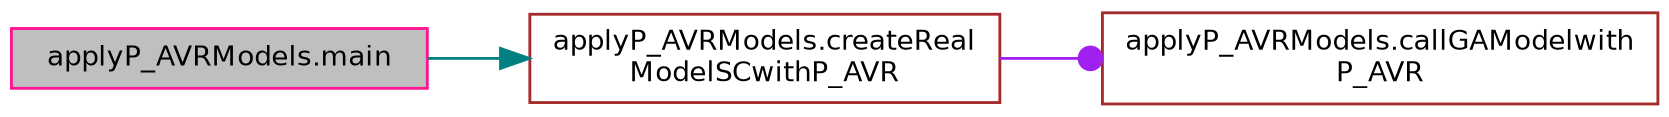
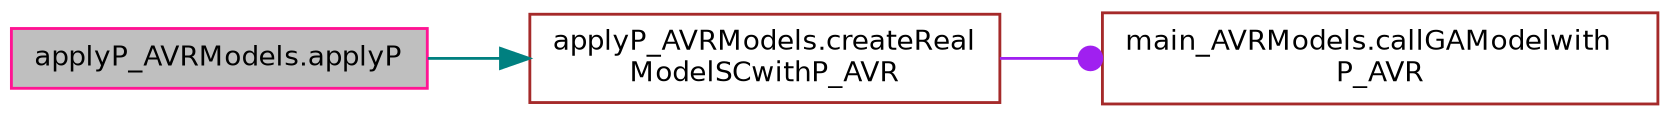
(219, 58) -> (219, 58)
(1380, 58) -> (1380, 58)
